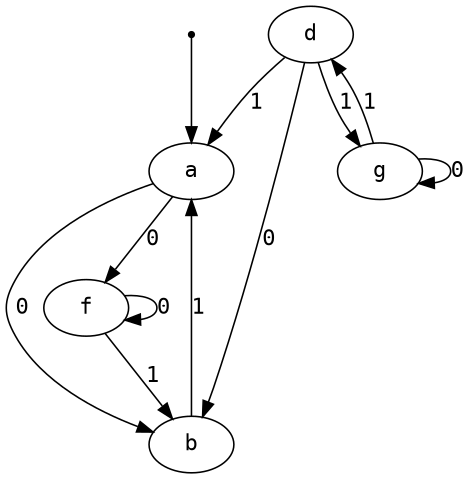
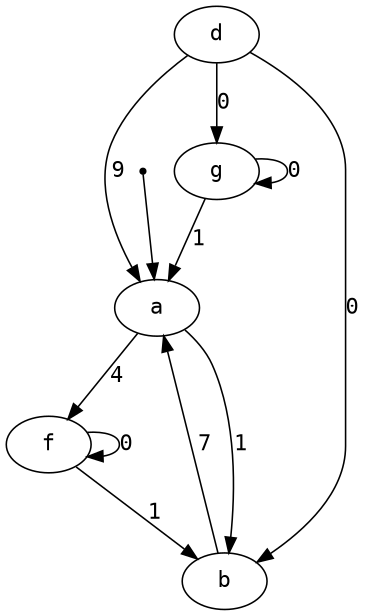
(257, 103) -> (119, 171)
(346, 103) -> (224, 103)
(360, 106) -> (190, 232)
(153, 240) -> (117, 376)
(23, 308) -> (241, 445)
(199, 308) -> (205, 445)
